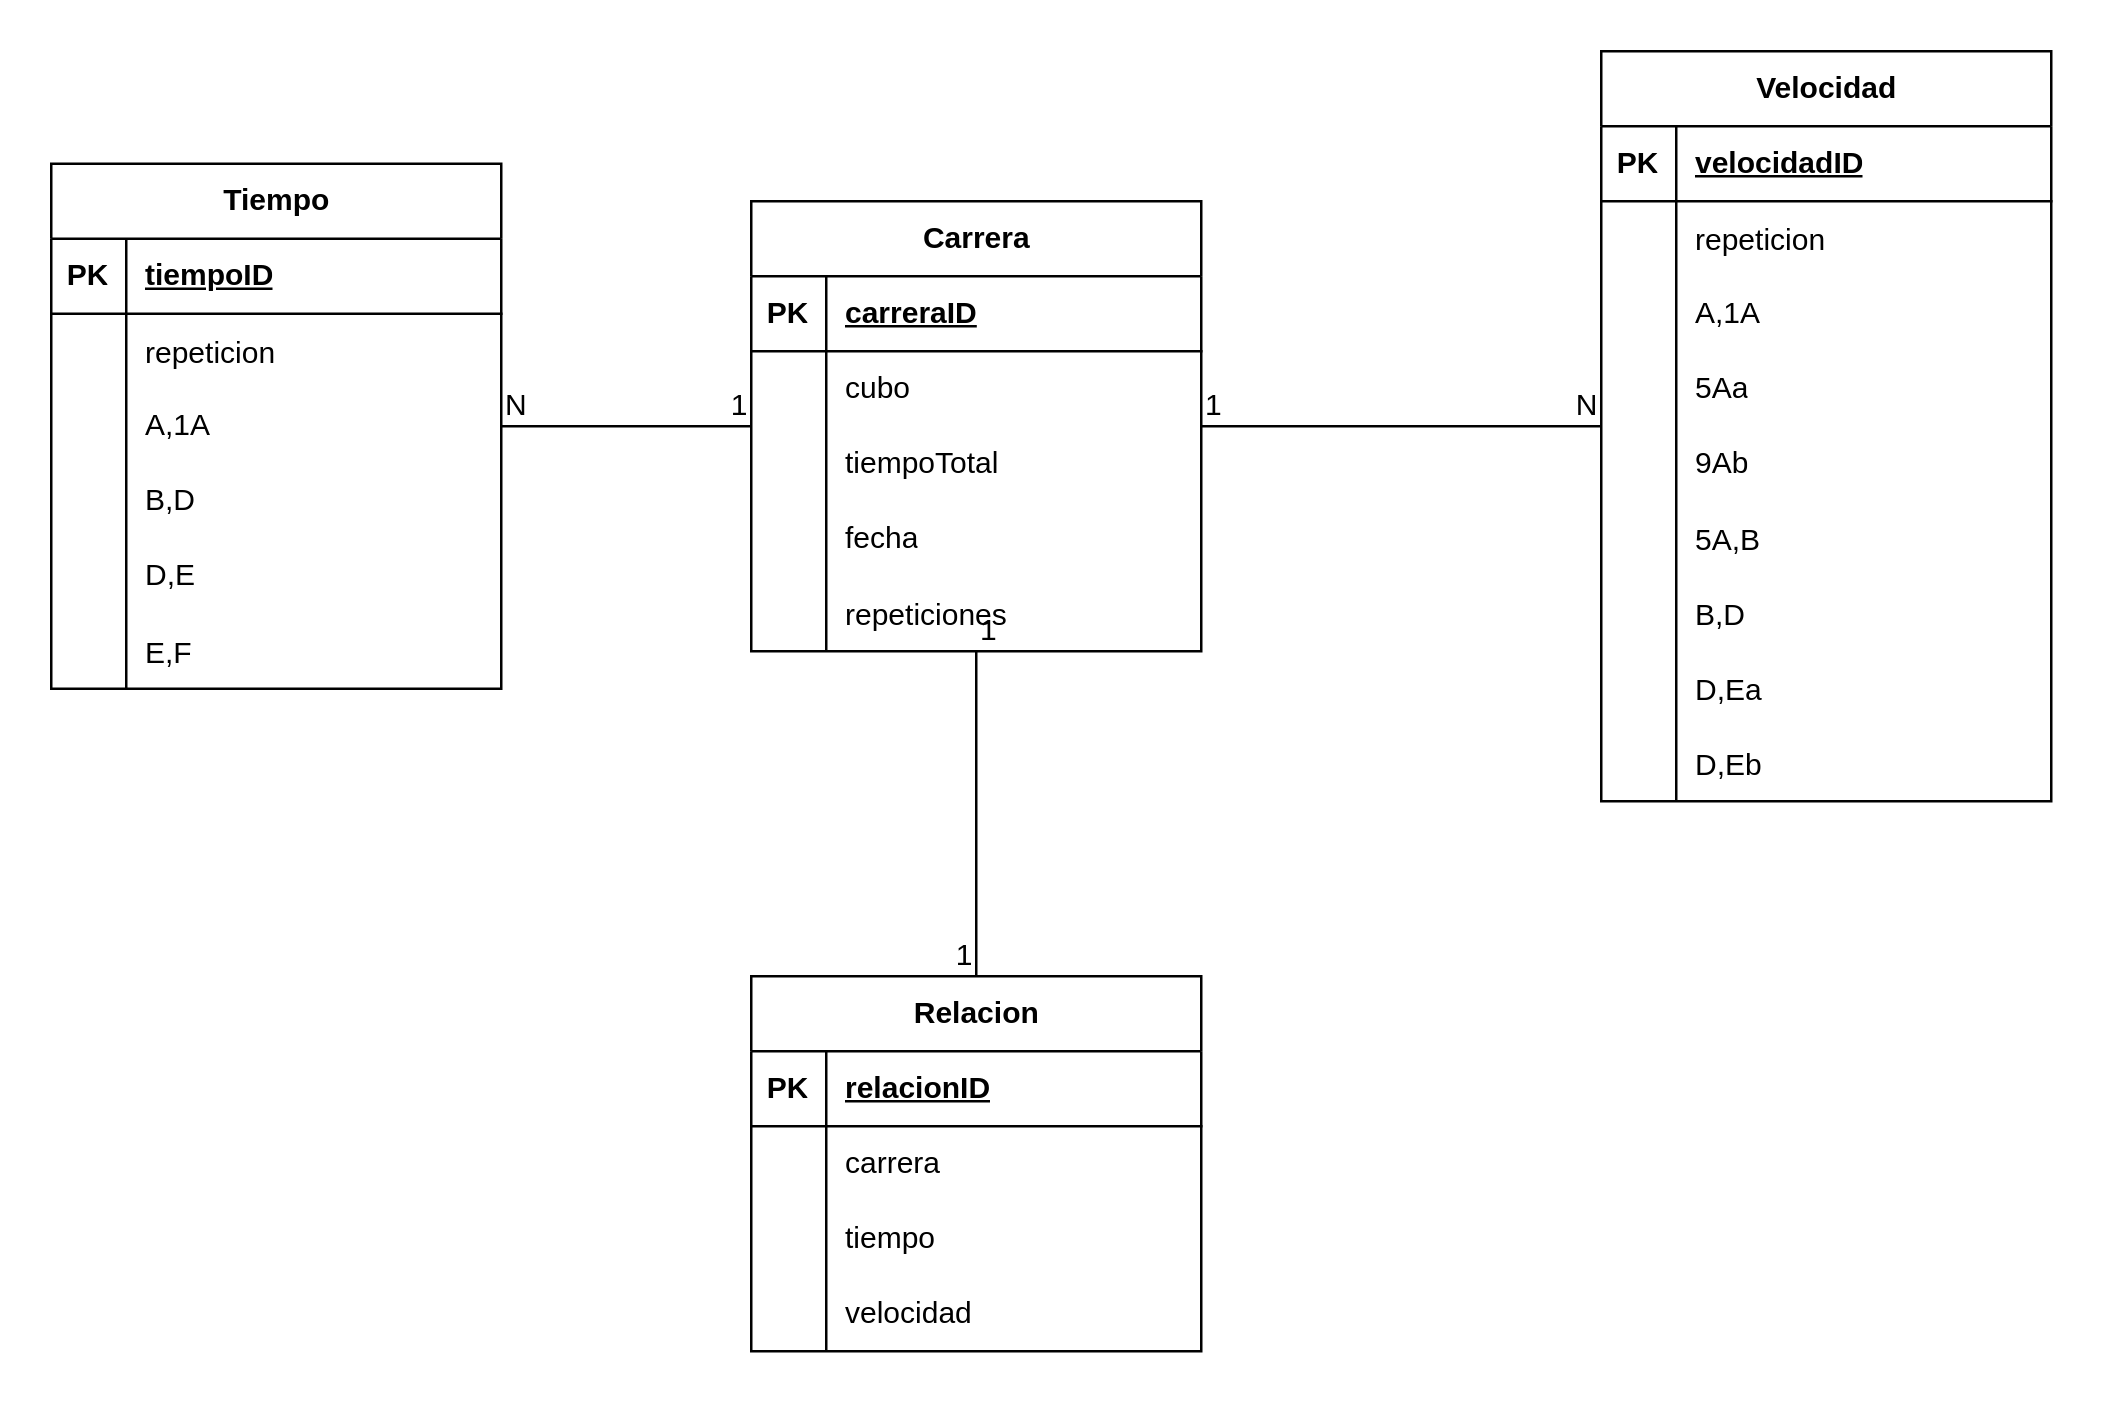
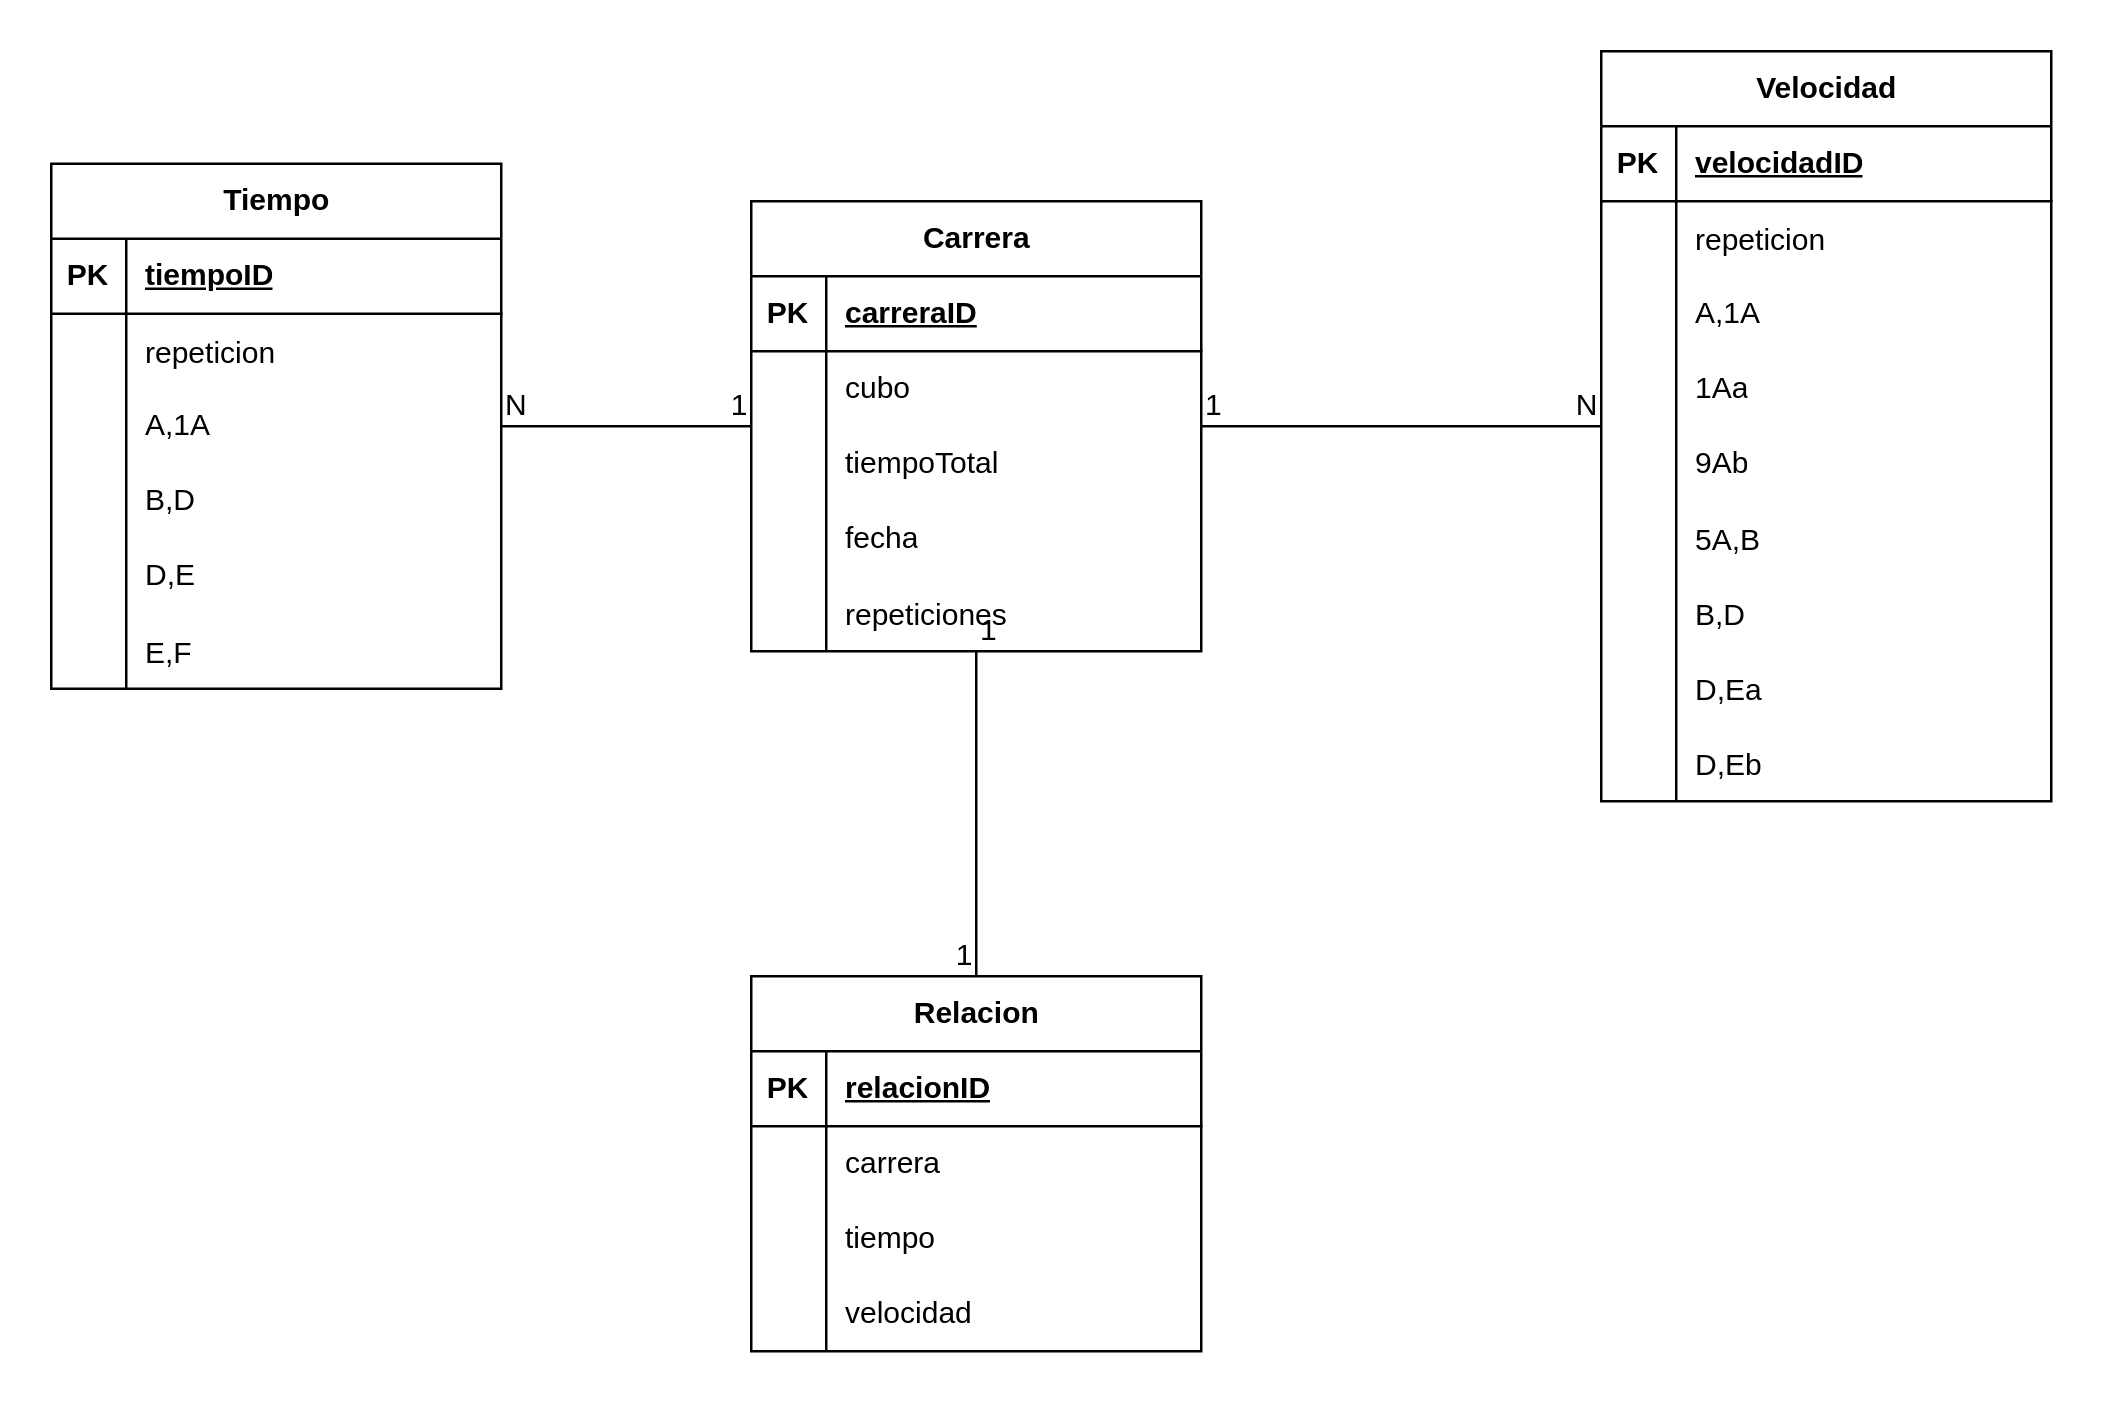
(1721, 389) -> (1721, 389)
